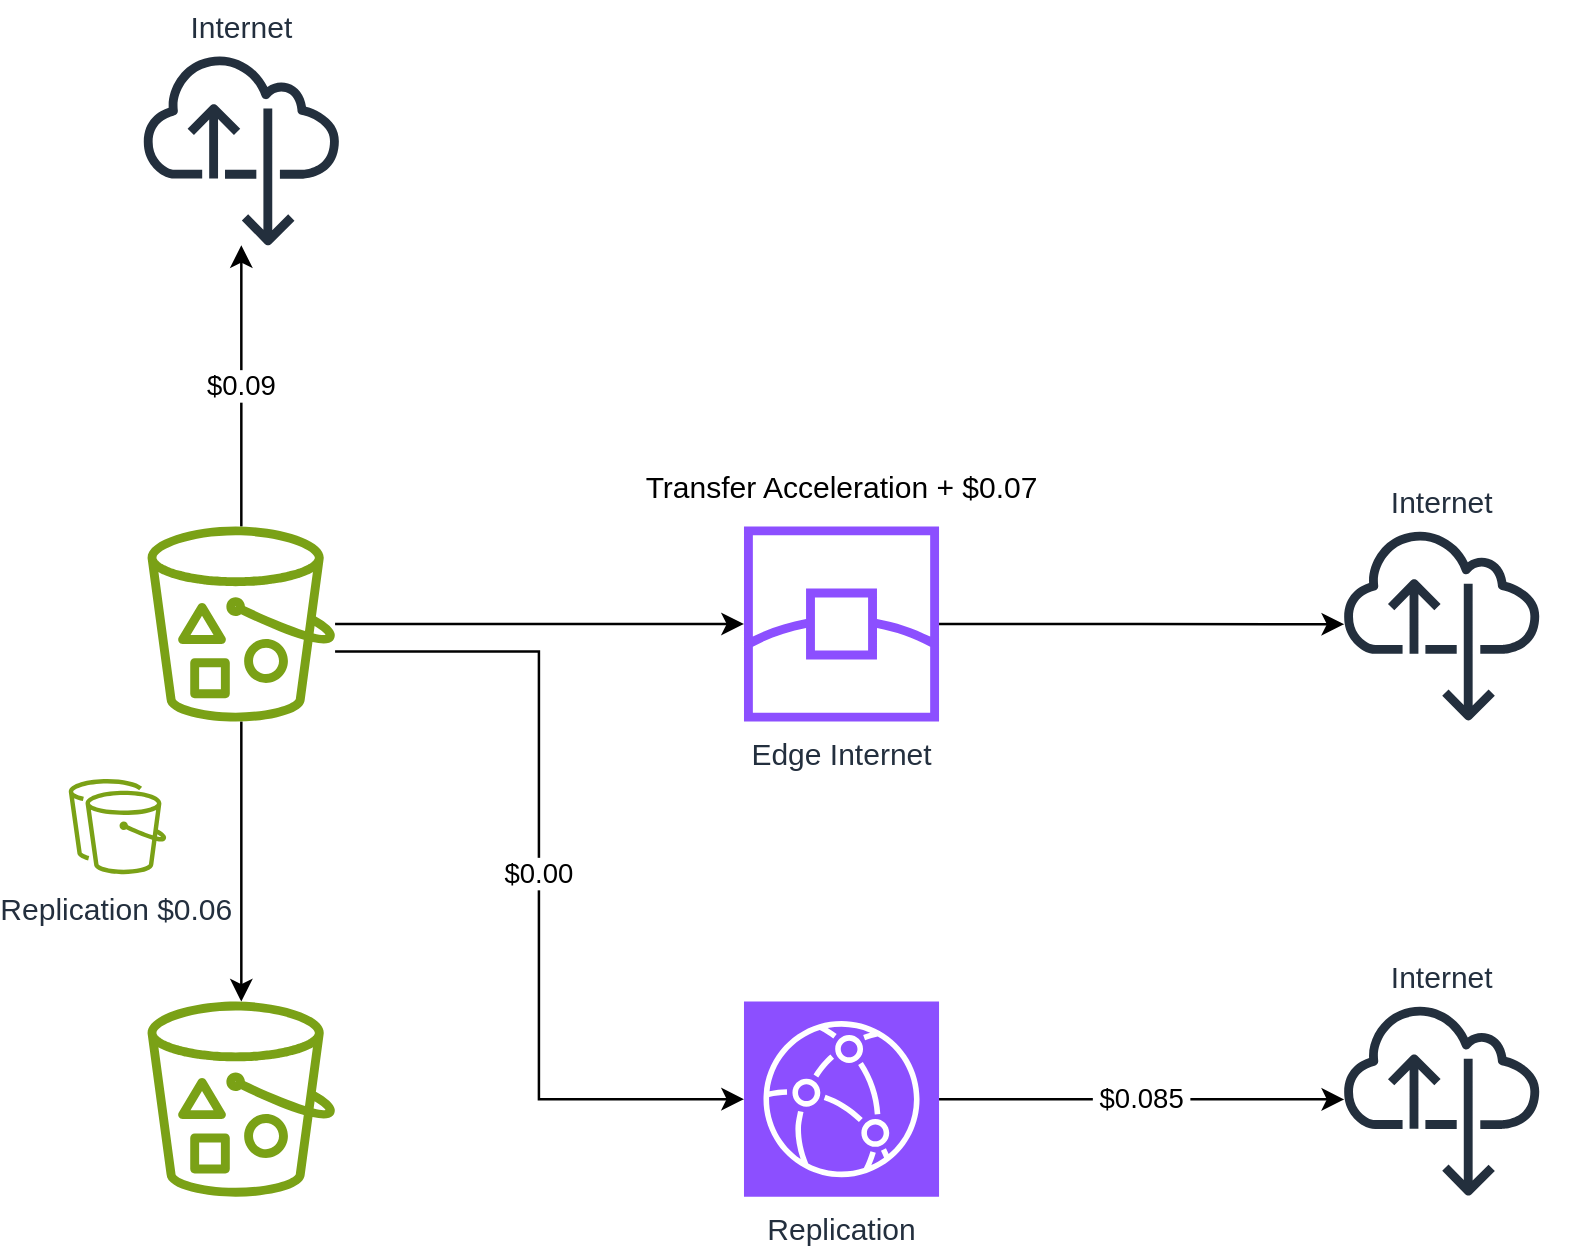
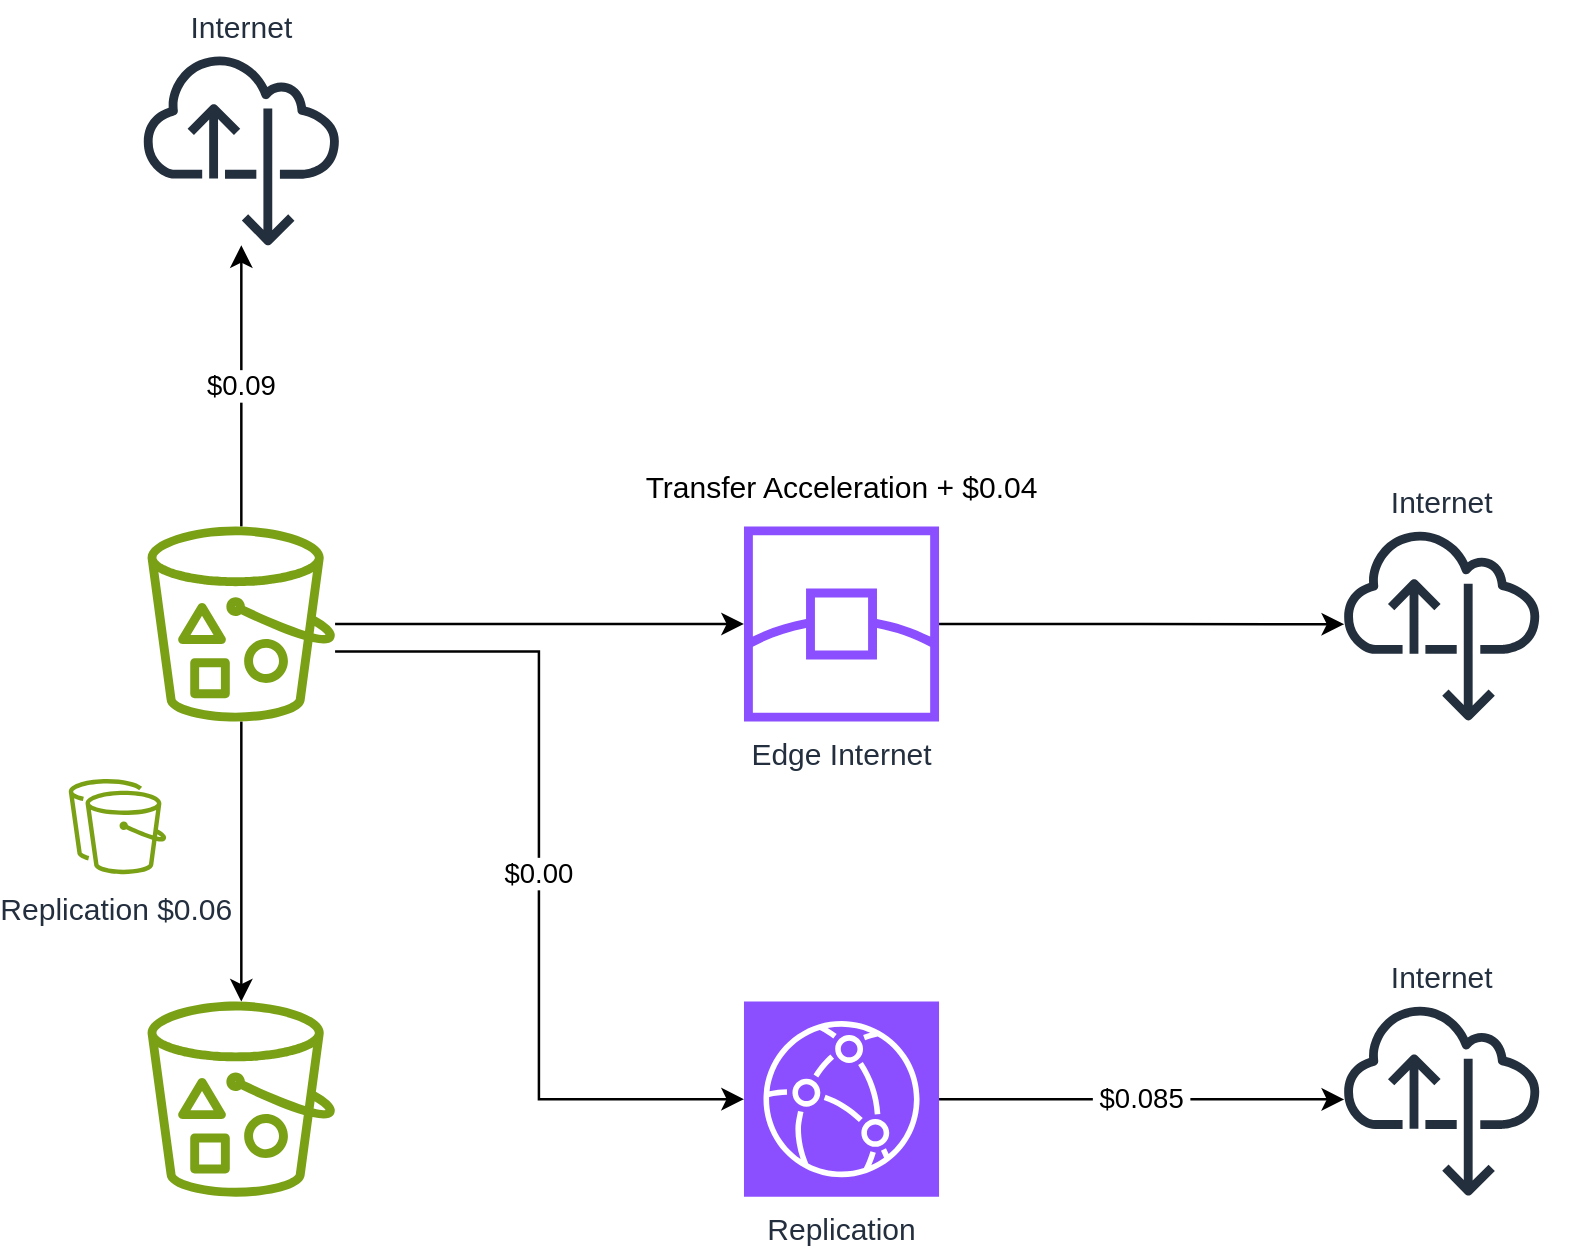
(843, 489) -> (843, 489)
